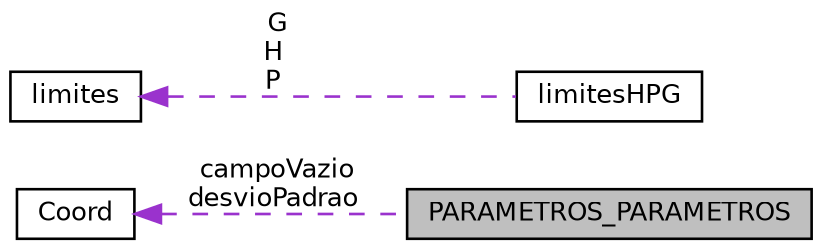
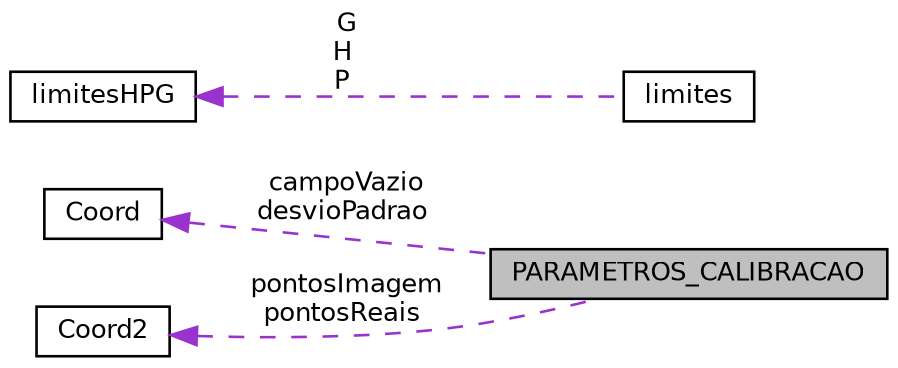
(342, 97) -> (423, 97)
(609, 214) -> (689, 274)
none -> (103, 331)
